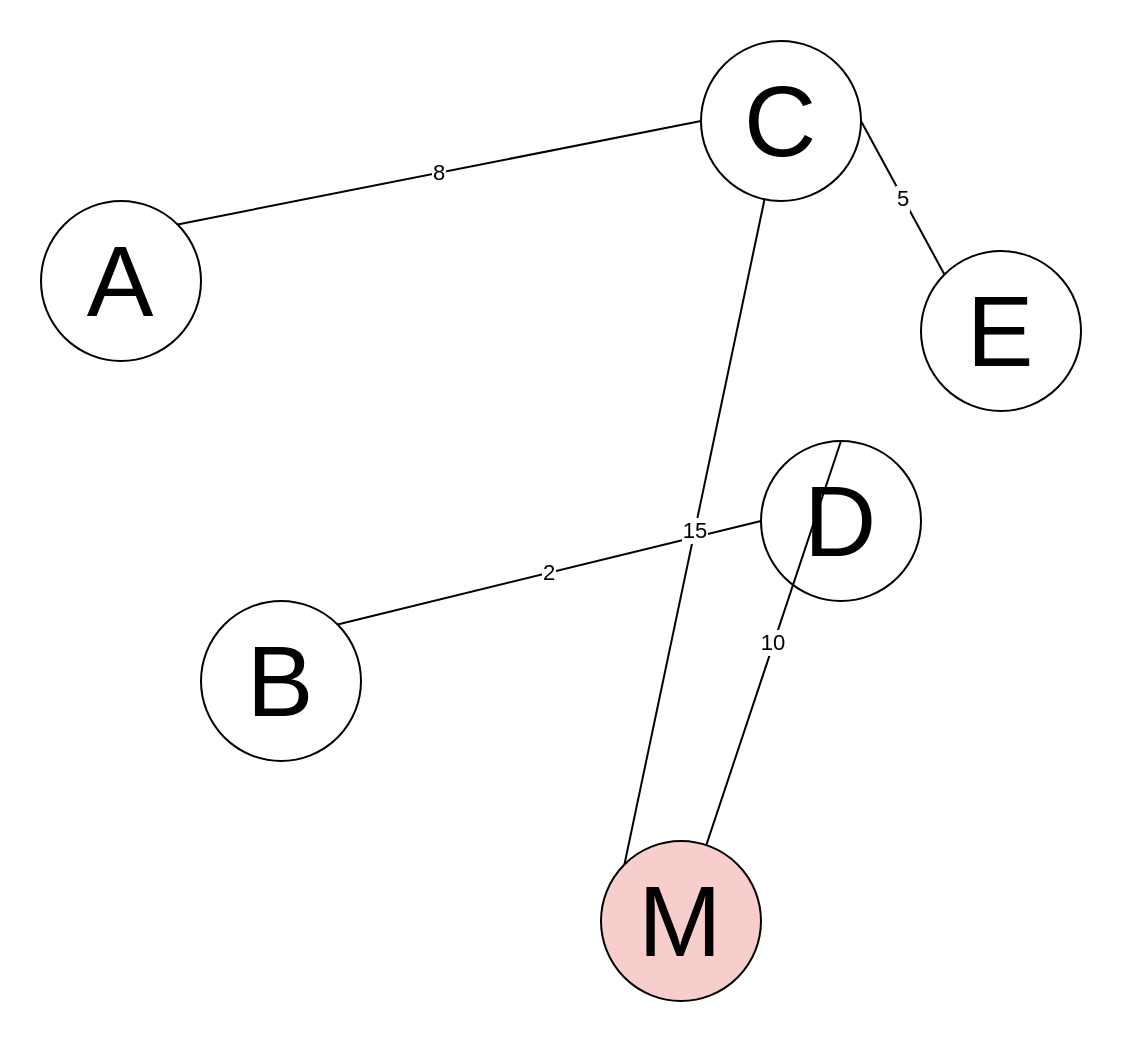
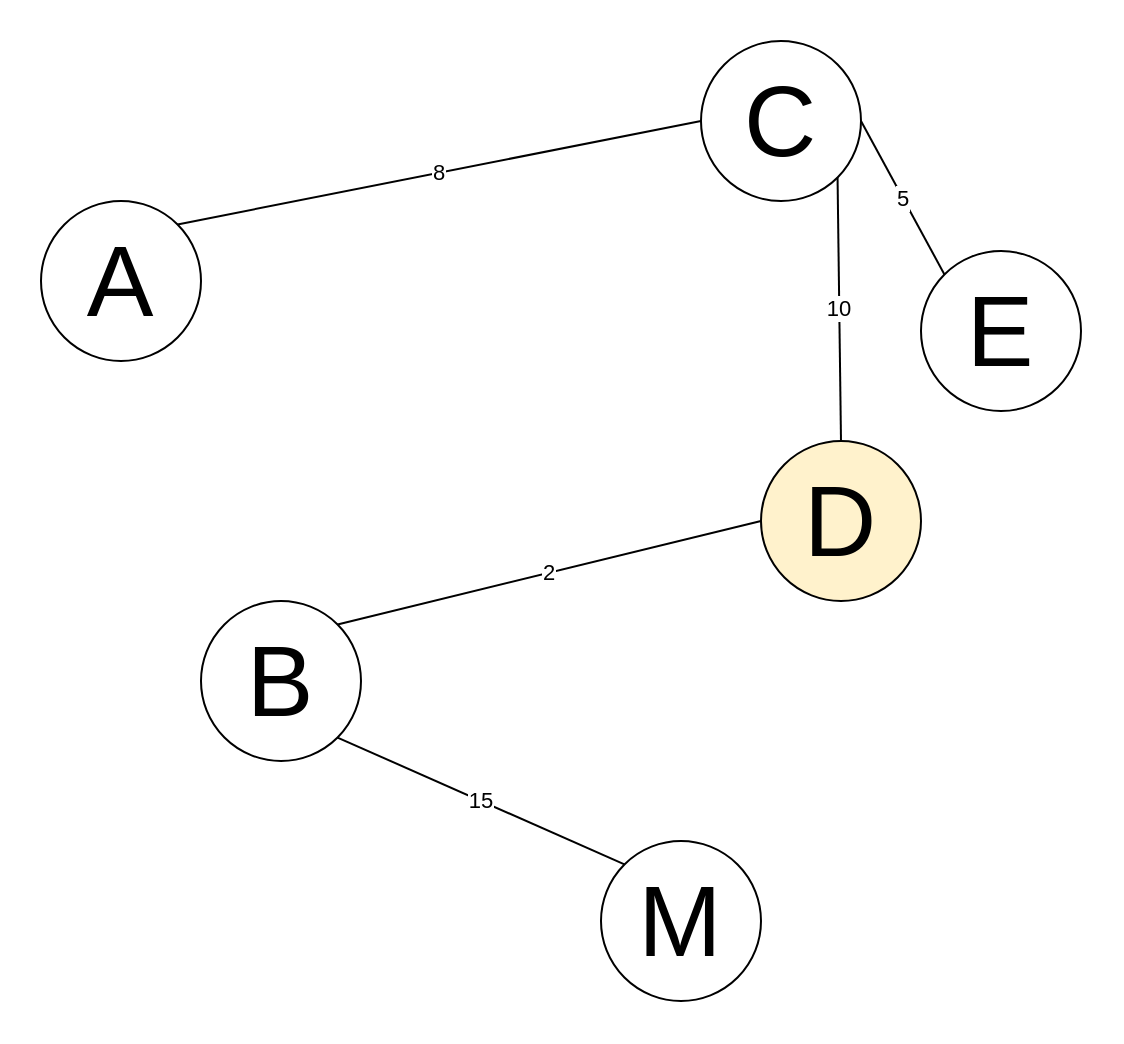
(729, 367) -> (481, 801)
(841, 521) -> (841, 521)
(760, 684) -> (839, 310)
(681, 921) -> (681, 921)
